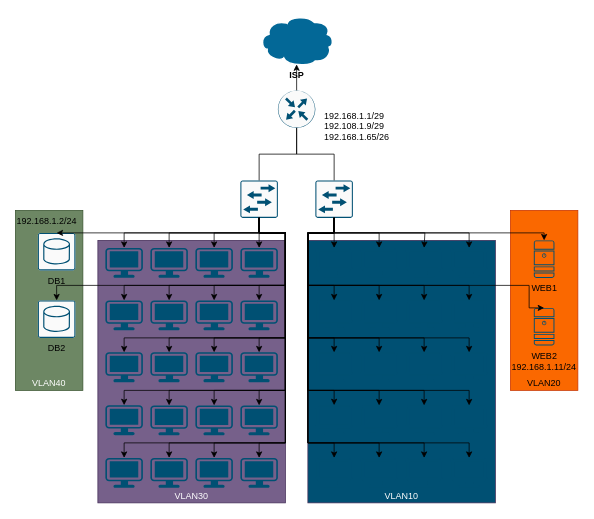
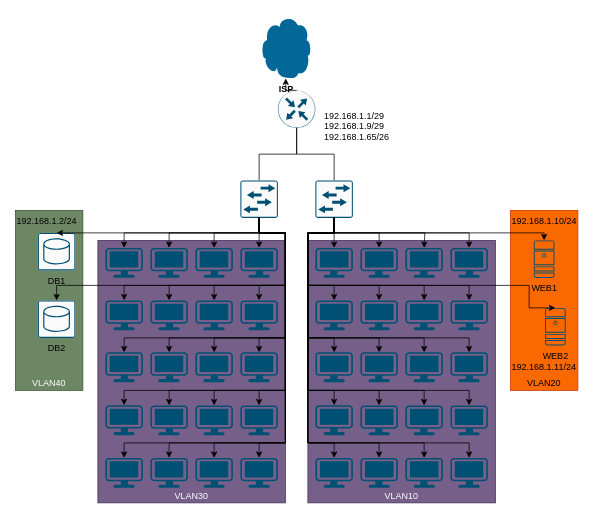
(297, 40) -> (286, 47)
(357, 132) -> (357, 132)
none -> (544, 225)
(544, 327) -> (555, 327)
(402, 372) -> (402, 372)
